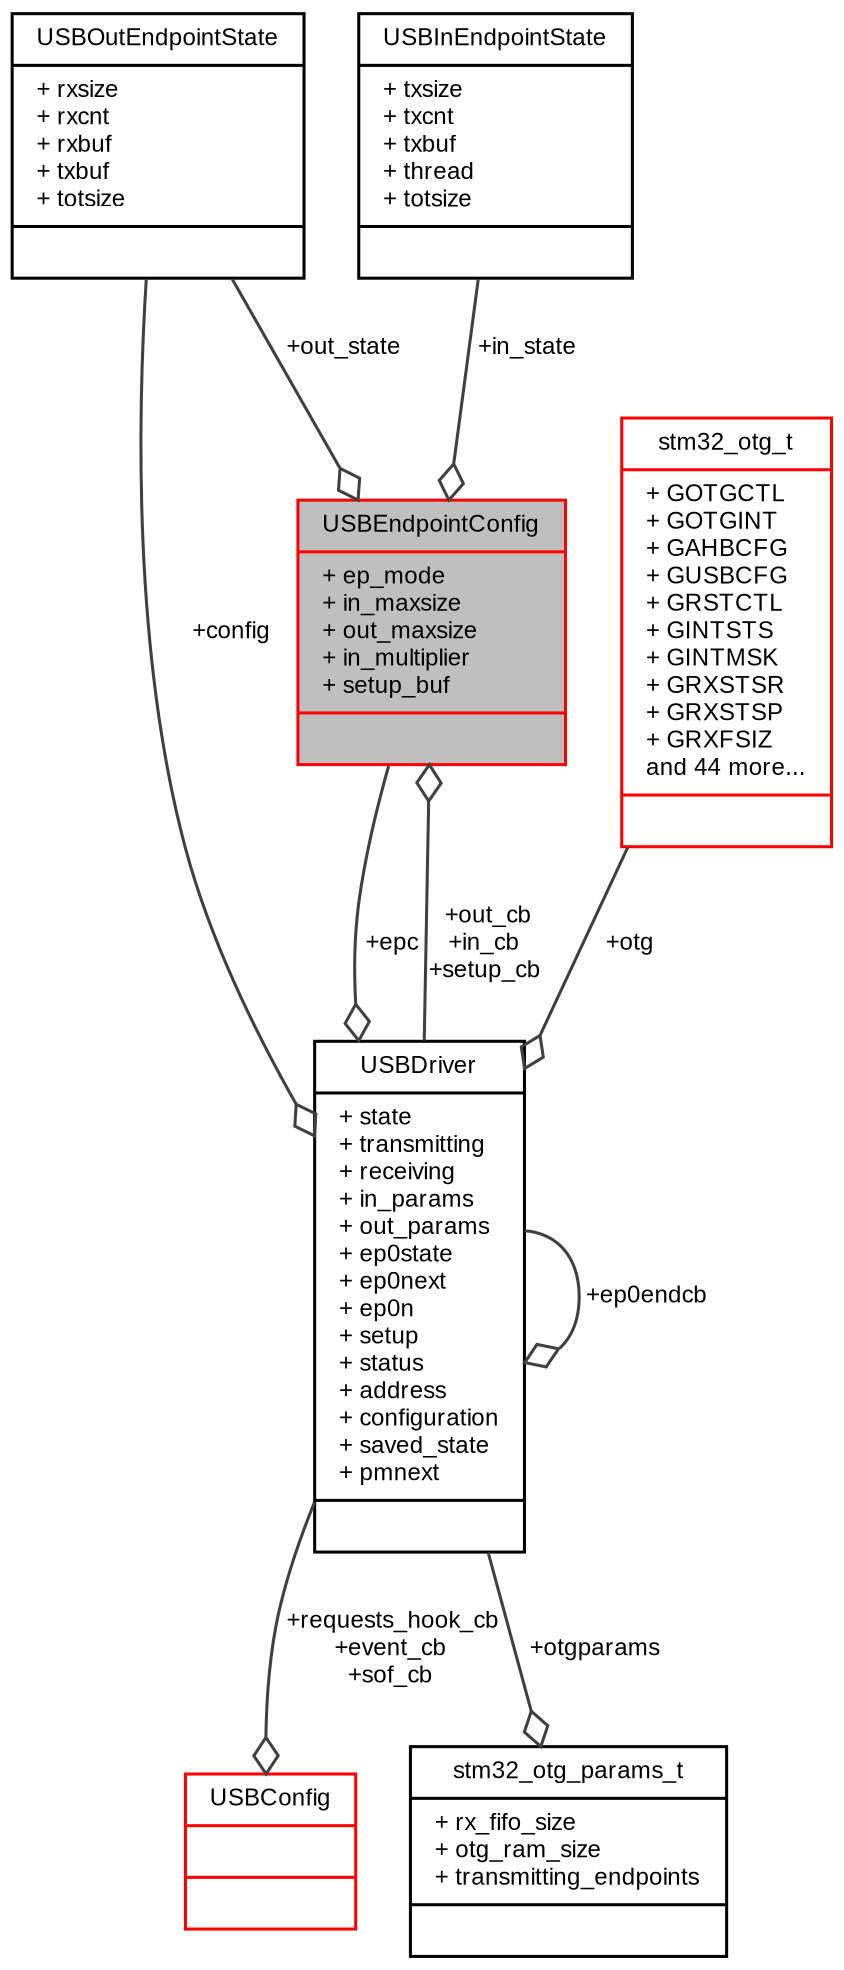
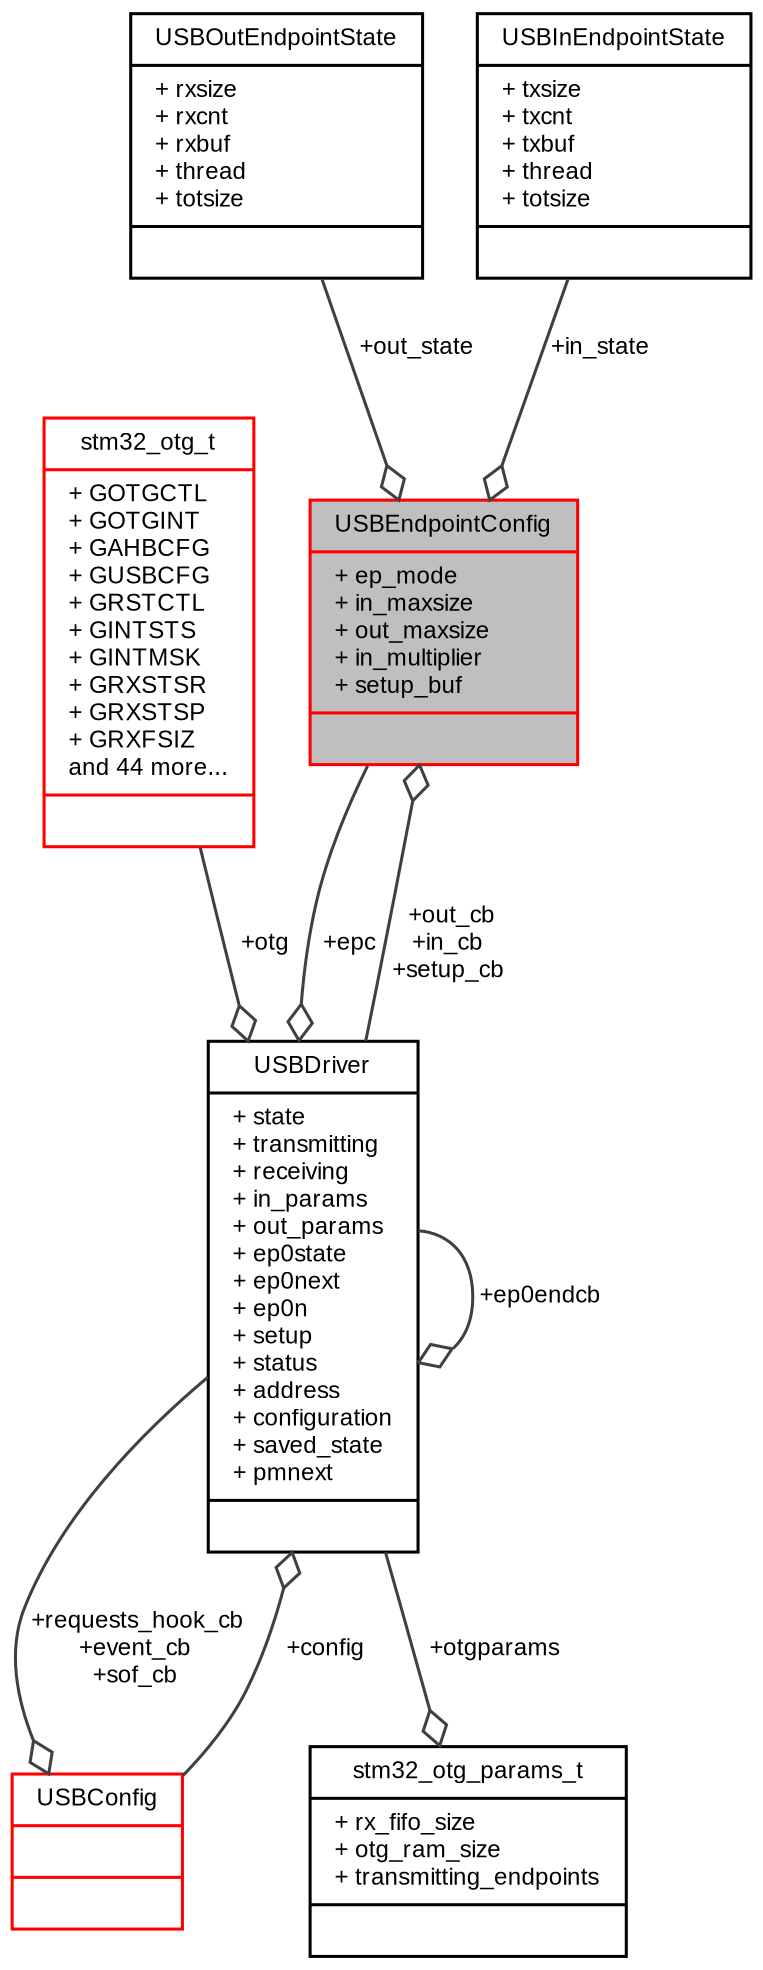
(74, 172) -> (202, 172)
(157, 704) -> (247, 1689)
